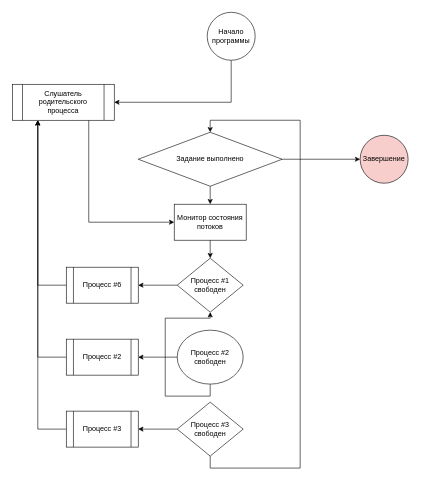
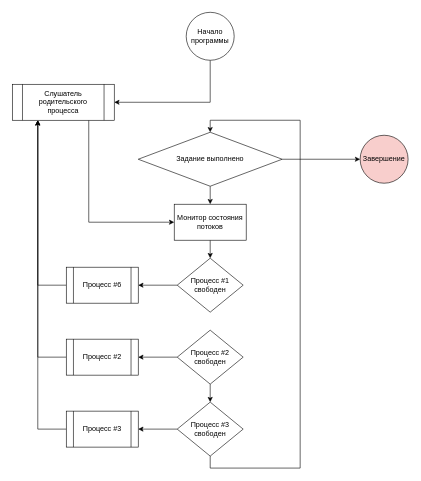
(231, 36) -> (210, 36)
(209, 318) -> (210, 396)
(210, 357) -> (210, 357)
